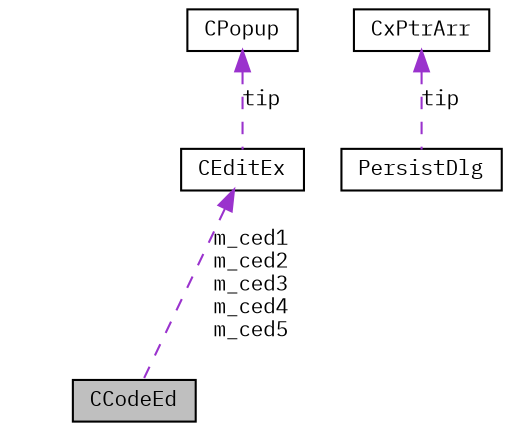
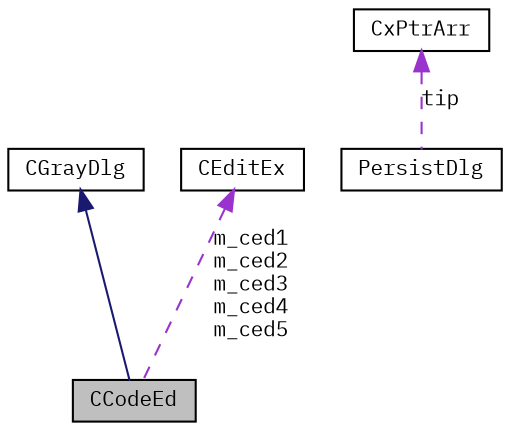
(243, 30) -> none
none -> (76, 170)
